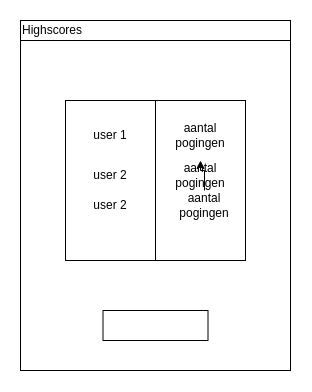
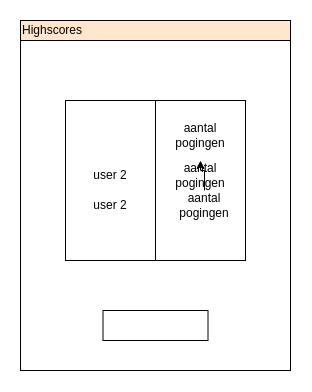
(156, 31) -> (156, 31)
(111, 136) -> none
